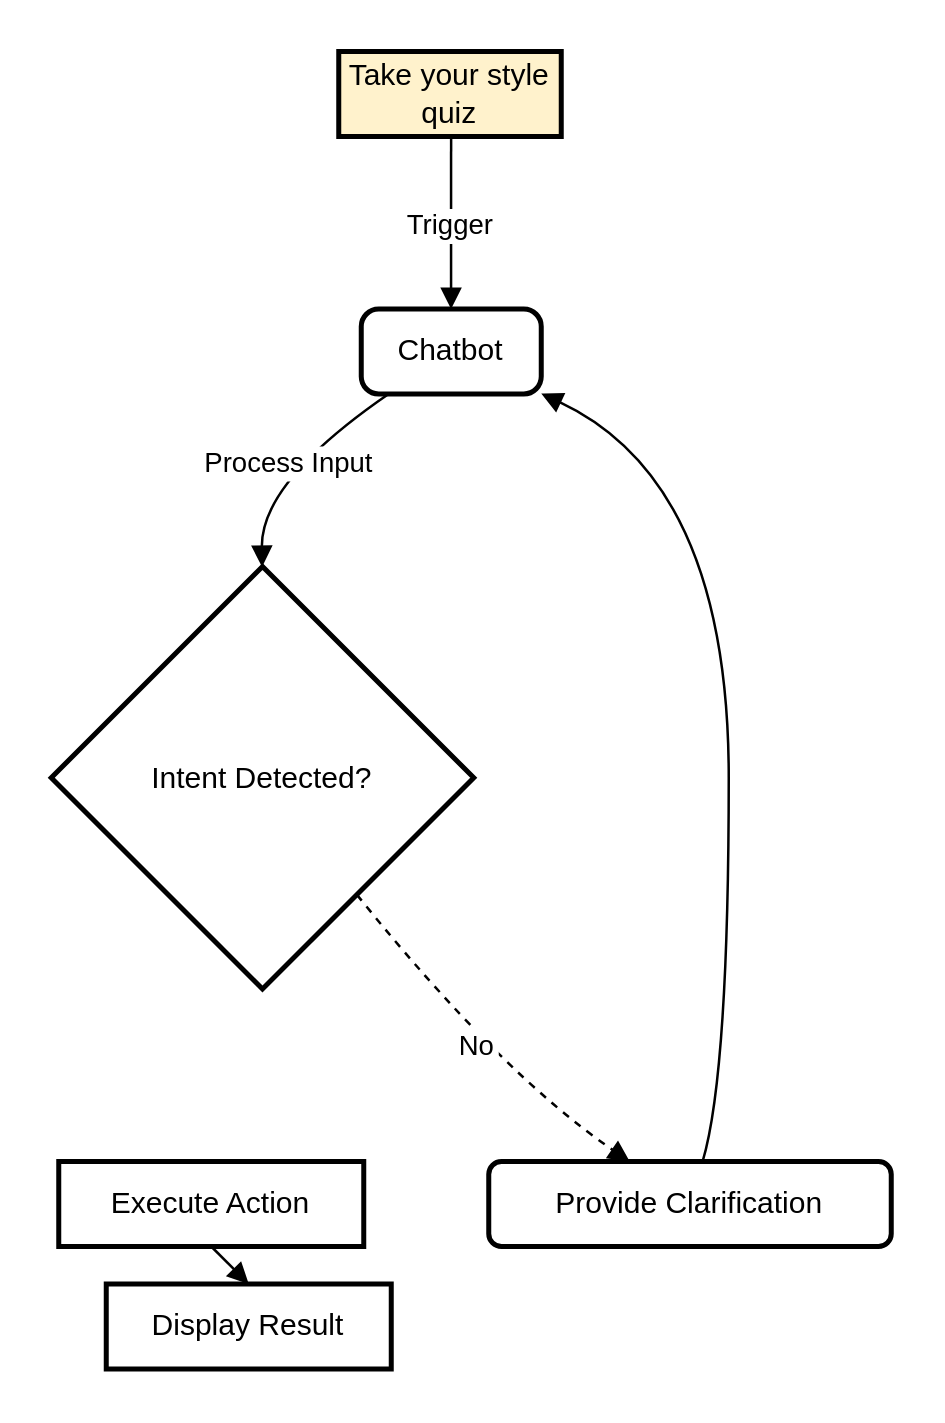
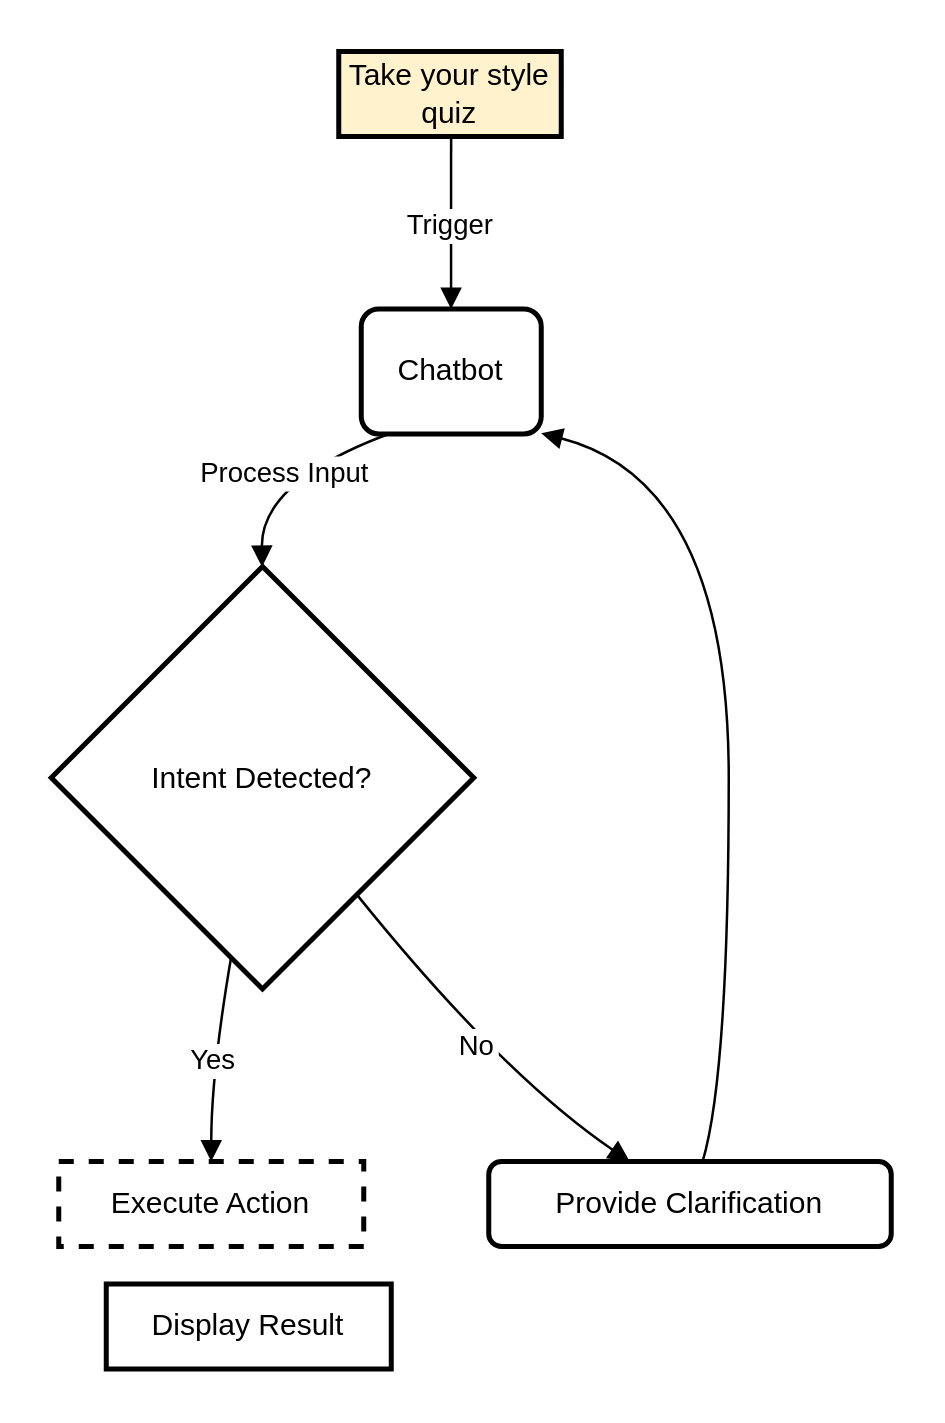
(451, 351) -> (451, 371)
(416, 965) -> (416, 965)
none -> (218, 1045)
(211, 1204) -> (211, 1204)
(223, 1258) -> none
